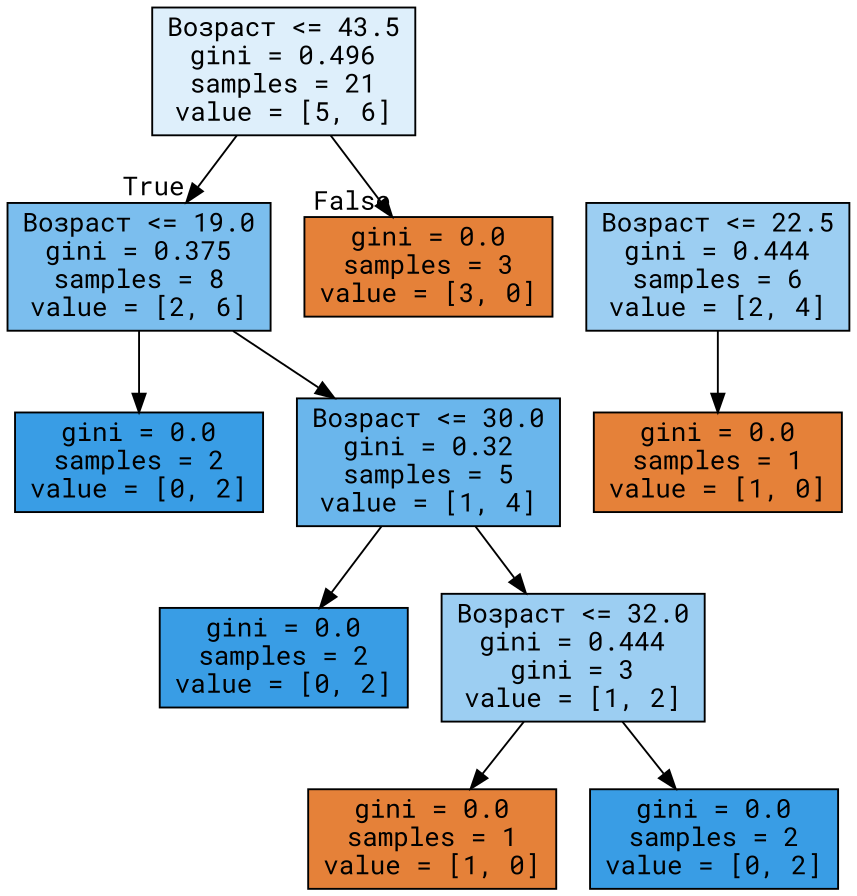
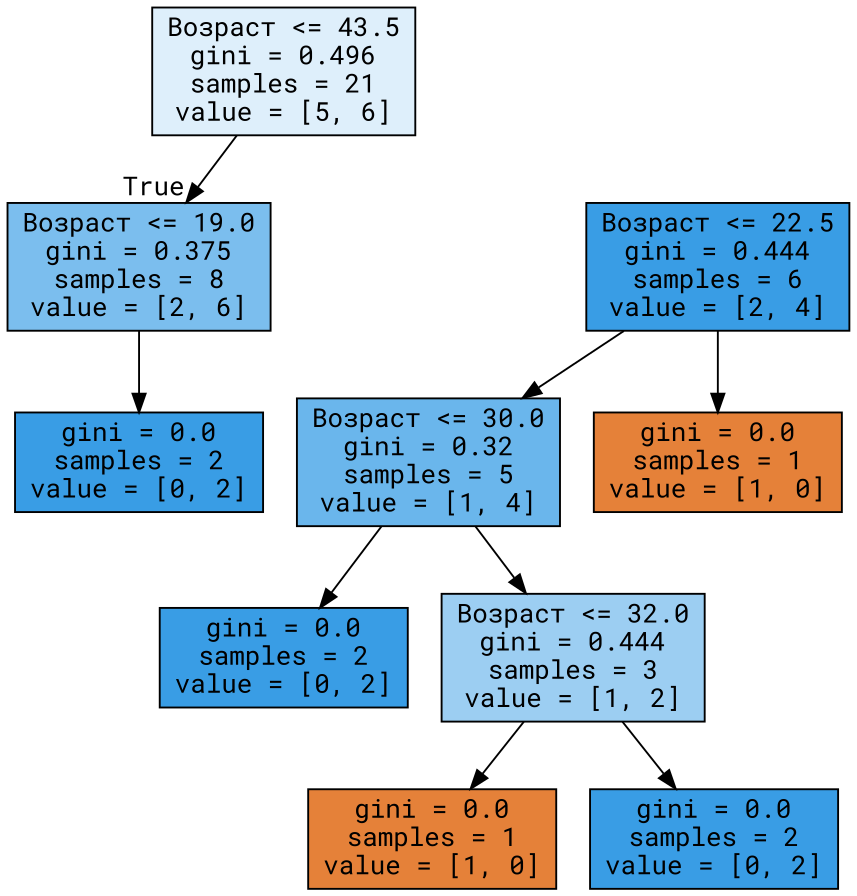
(428, 267) -> none
(718, 267) -> (718, 267)
(276, 359) -> (581, 359)
(573, 658) -> (573, 658)
